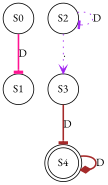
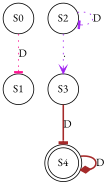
(18, 52) -> (18, 52)
